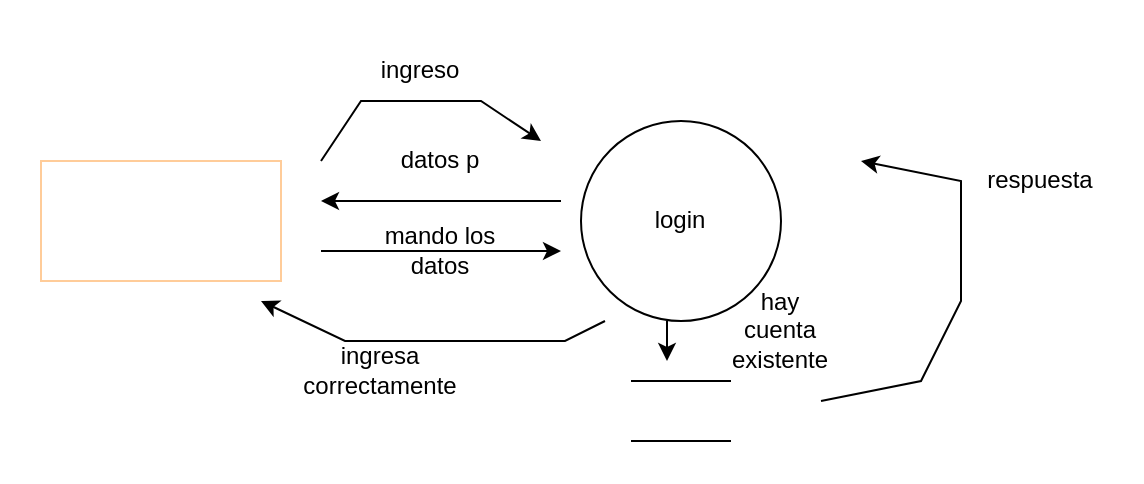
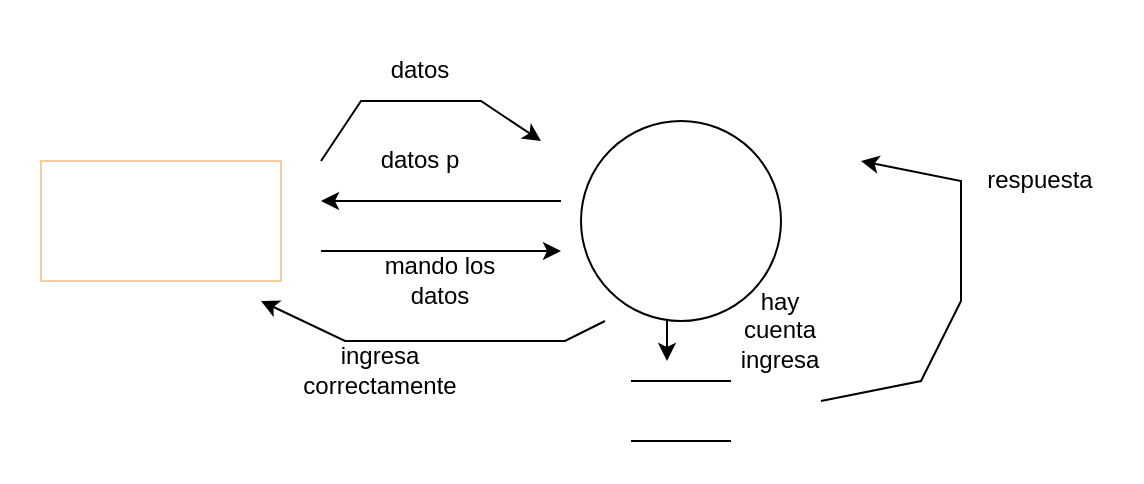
(421, 71) -> (421, 71)
(441, 161) -> (421, 161)
(681, 221) -> none
(441, 251) -> (441, 281)
(781, 331) -> (781, 331)
